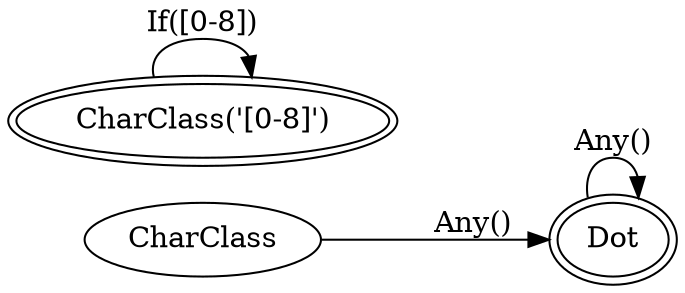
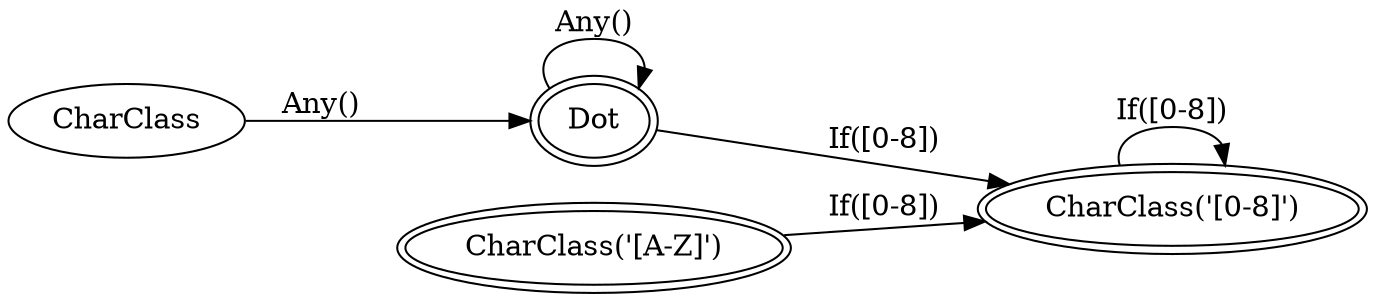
none -> (823, 156)
none -> (594, 248)
